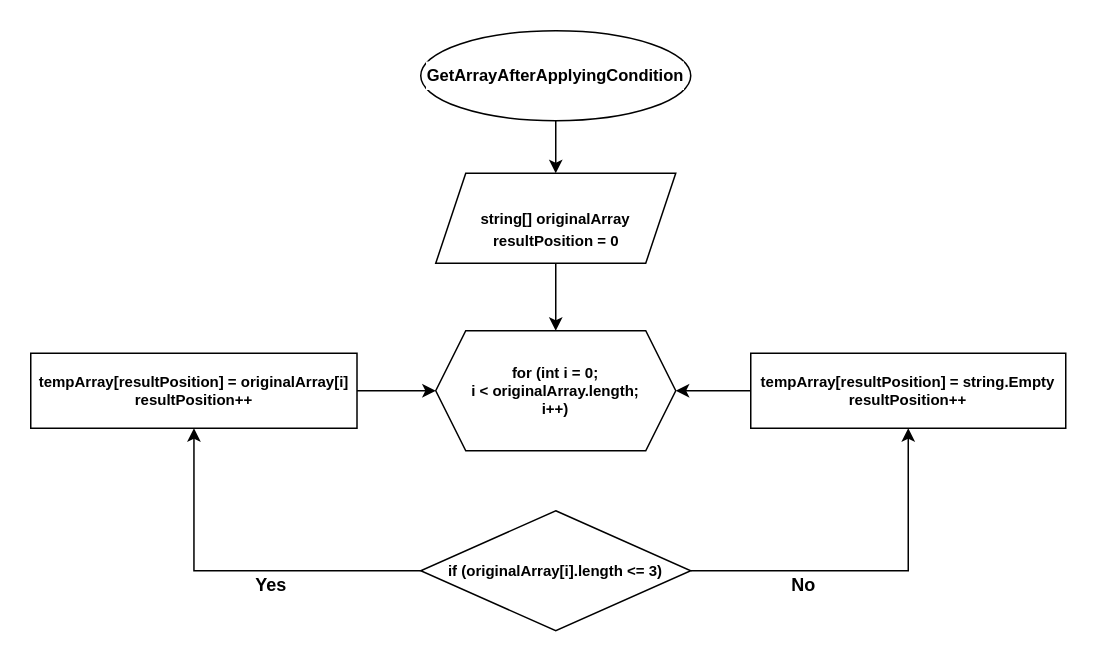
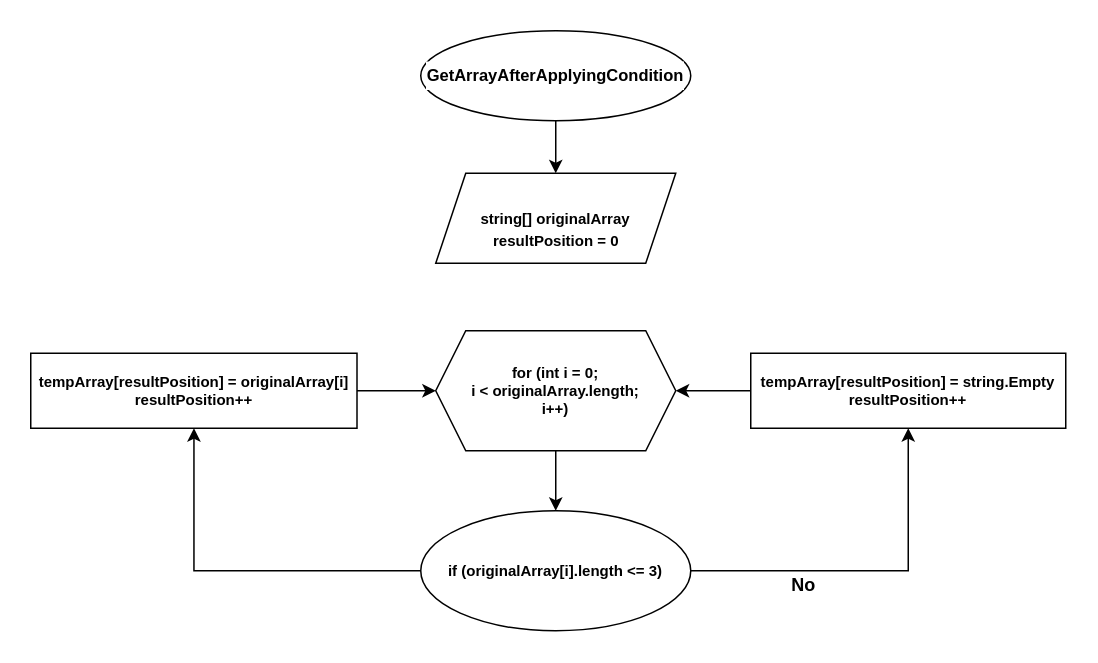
(556, 292) -> none
none -> (556, 476)
(556, 571) -> (556, 571)
(271, 586) -> none
